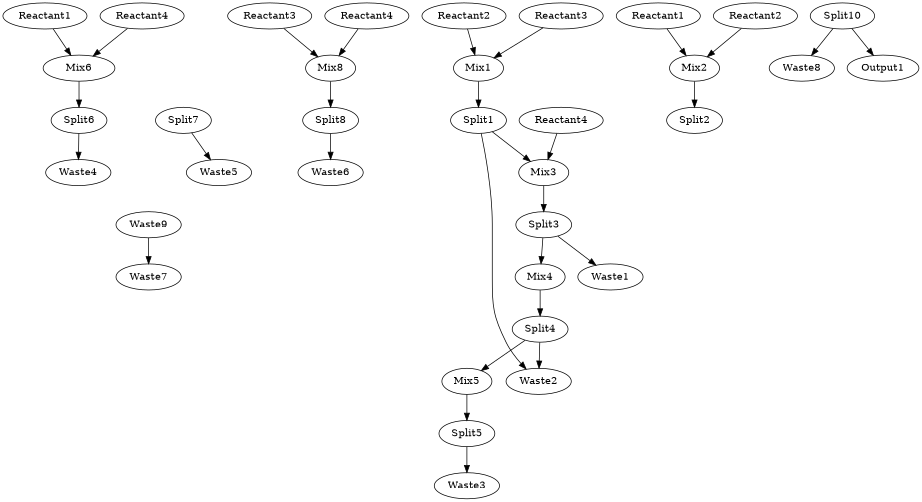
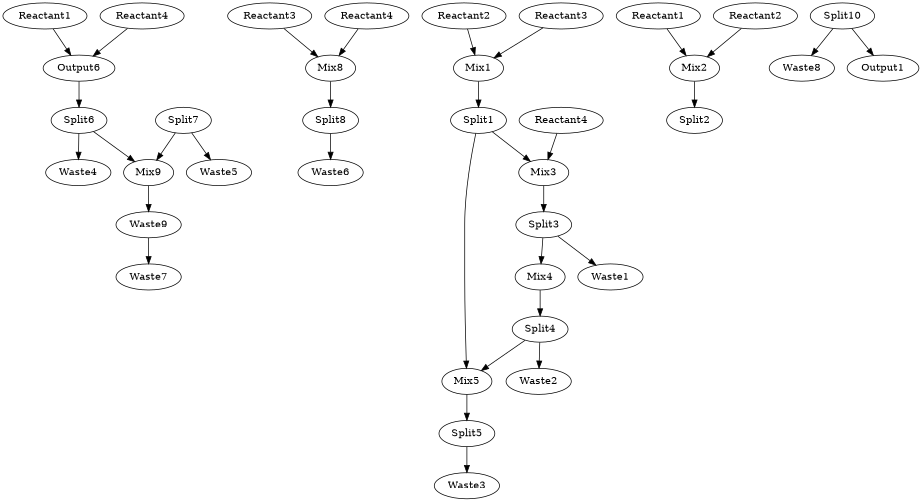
(79, 68) -> (79, 68)
none -> (149, 173)
(492, 252) -> (465, 247)
